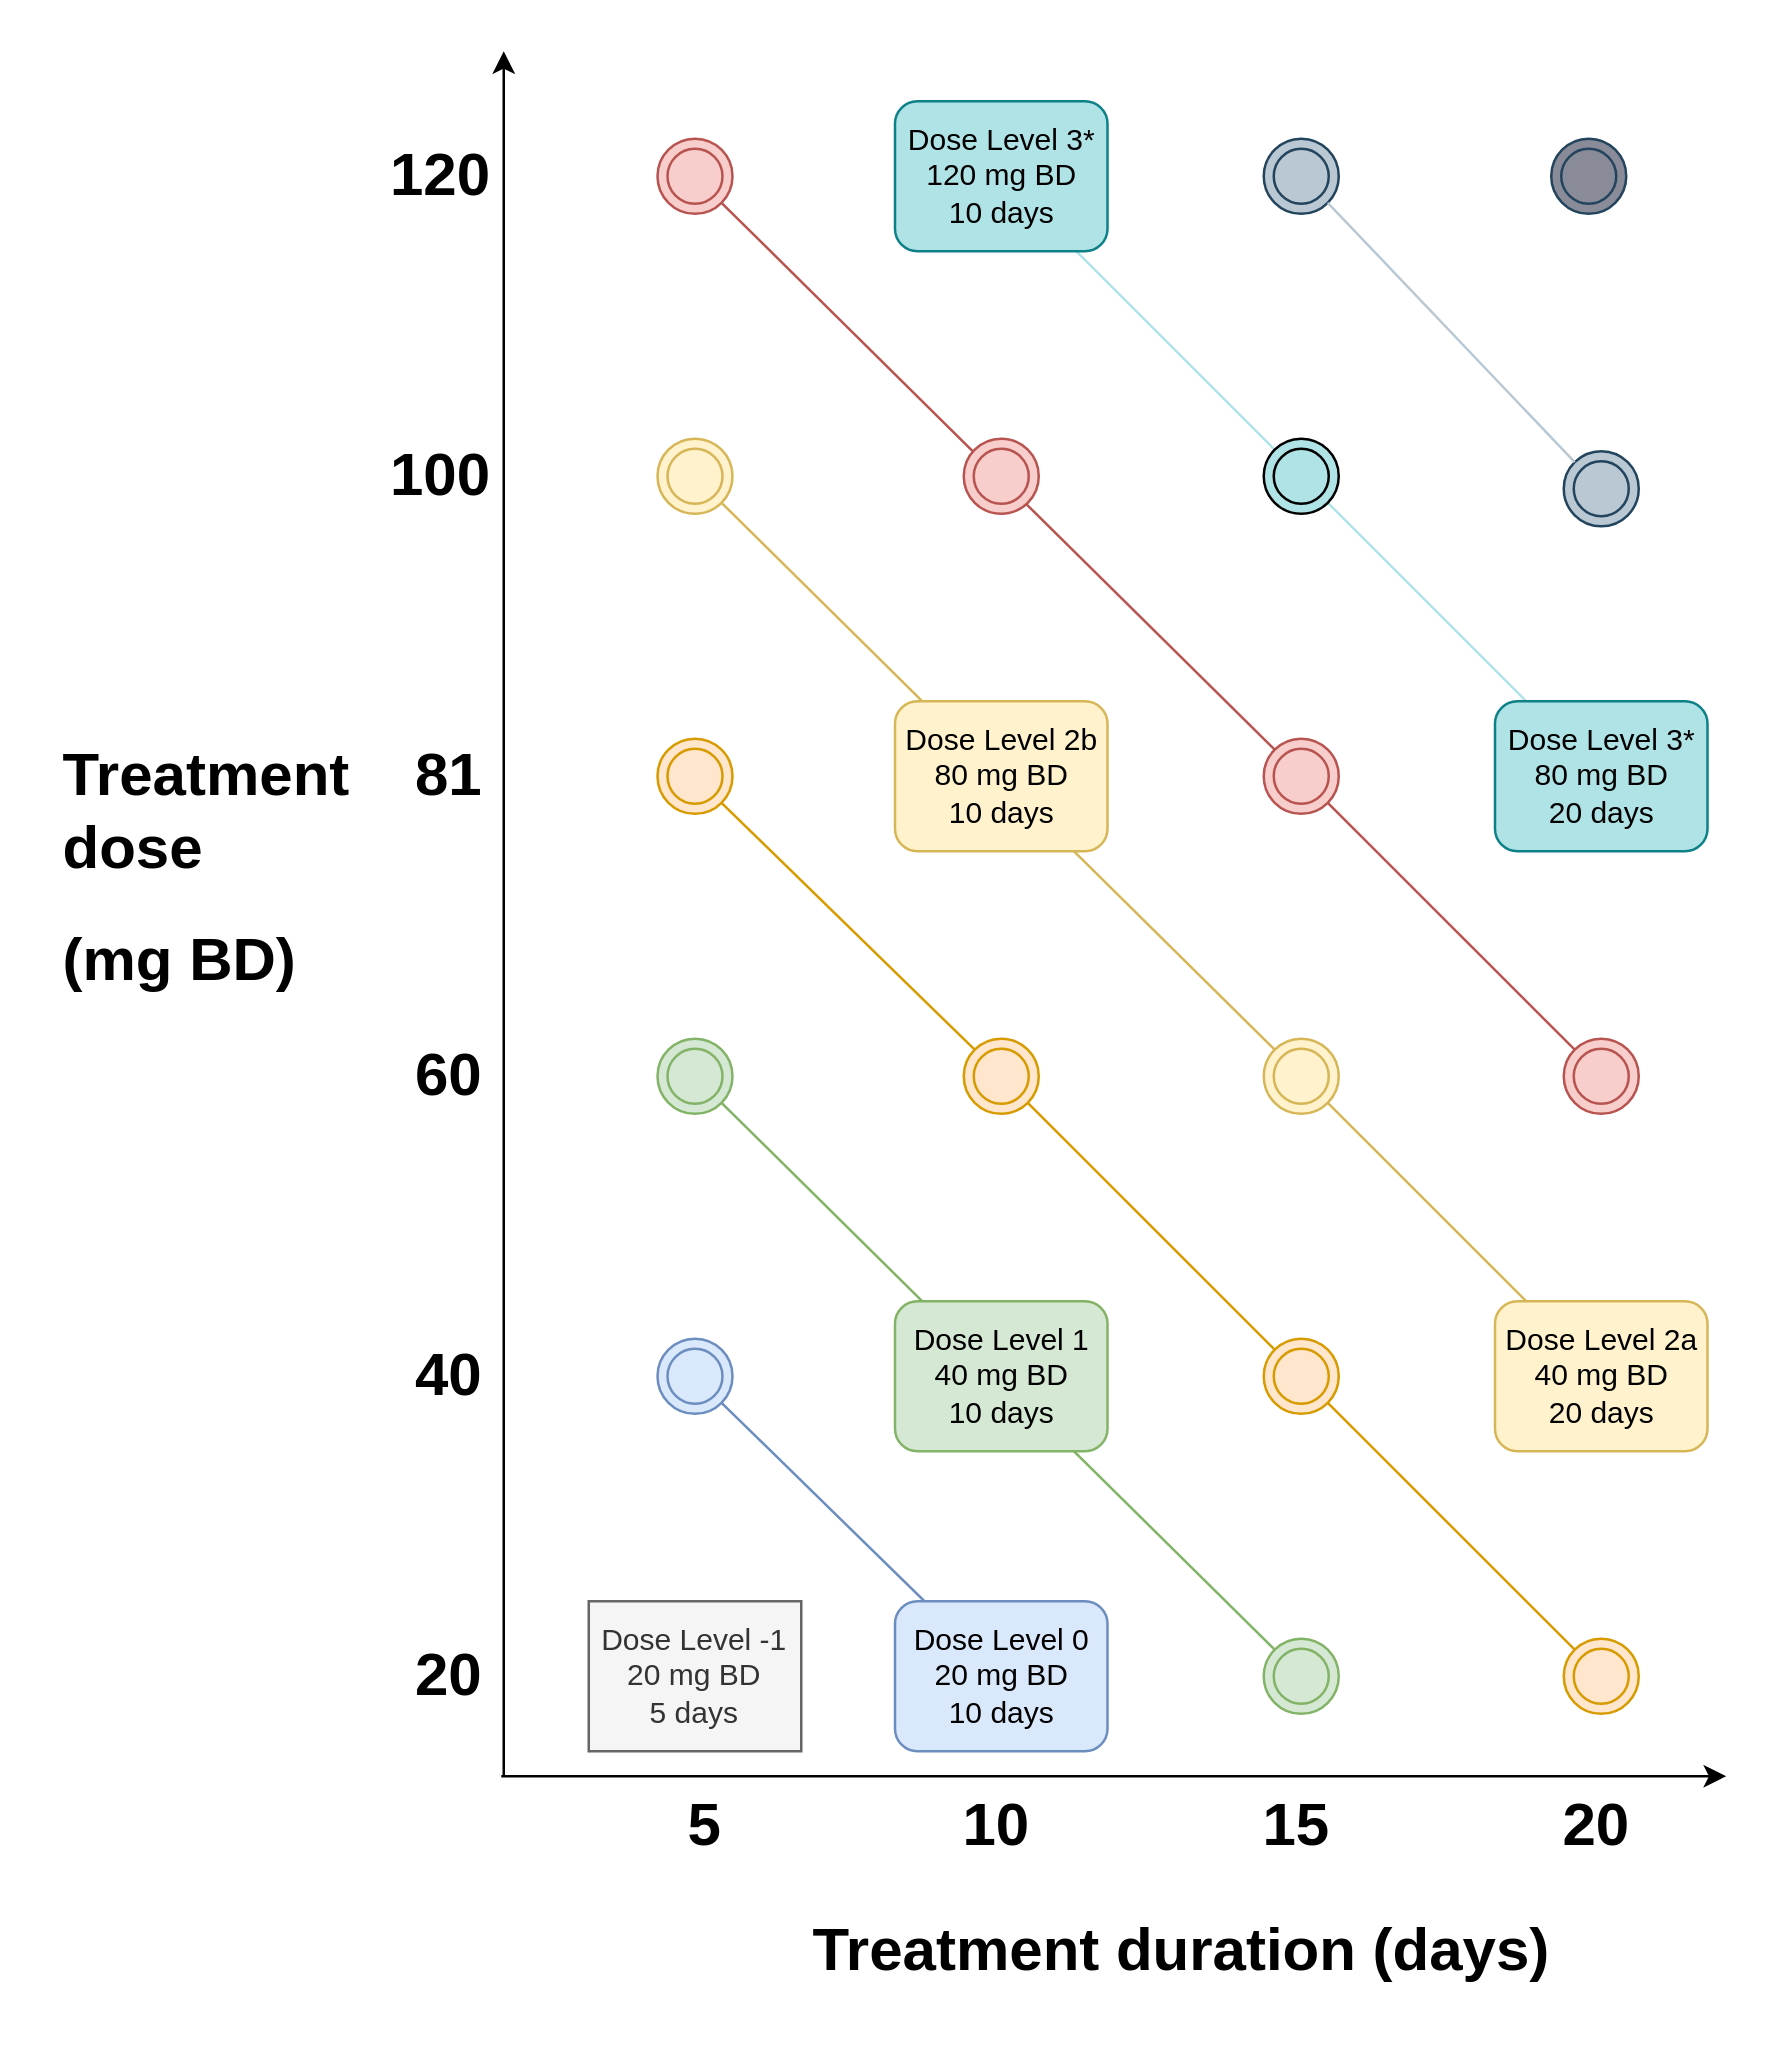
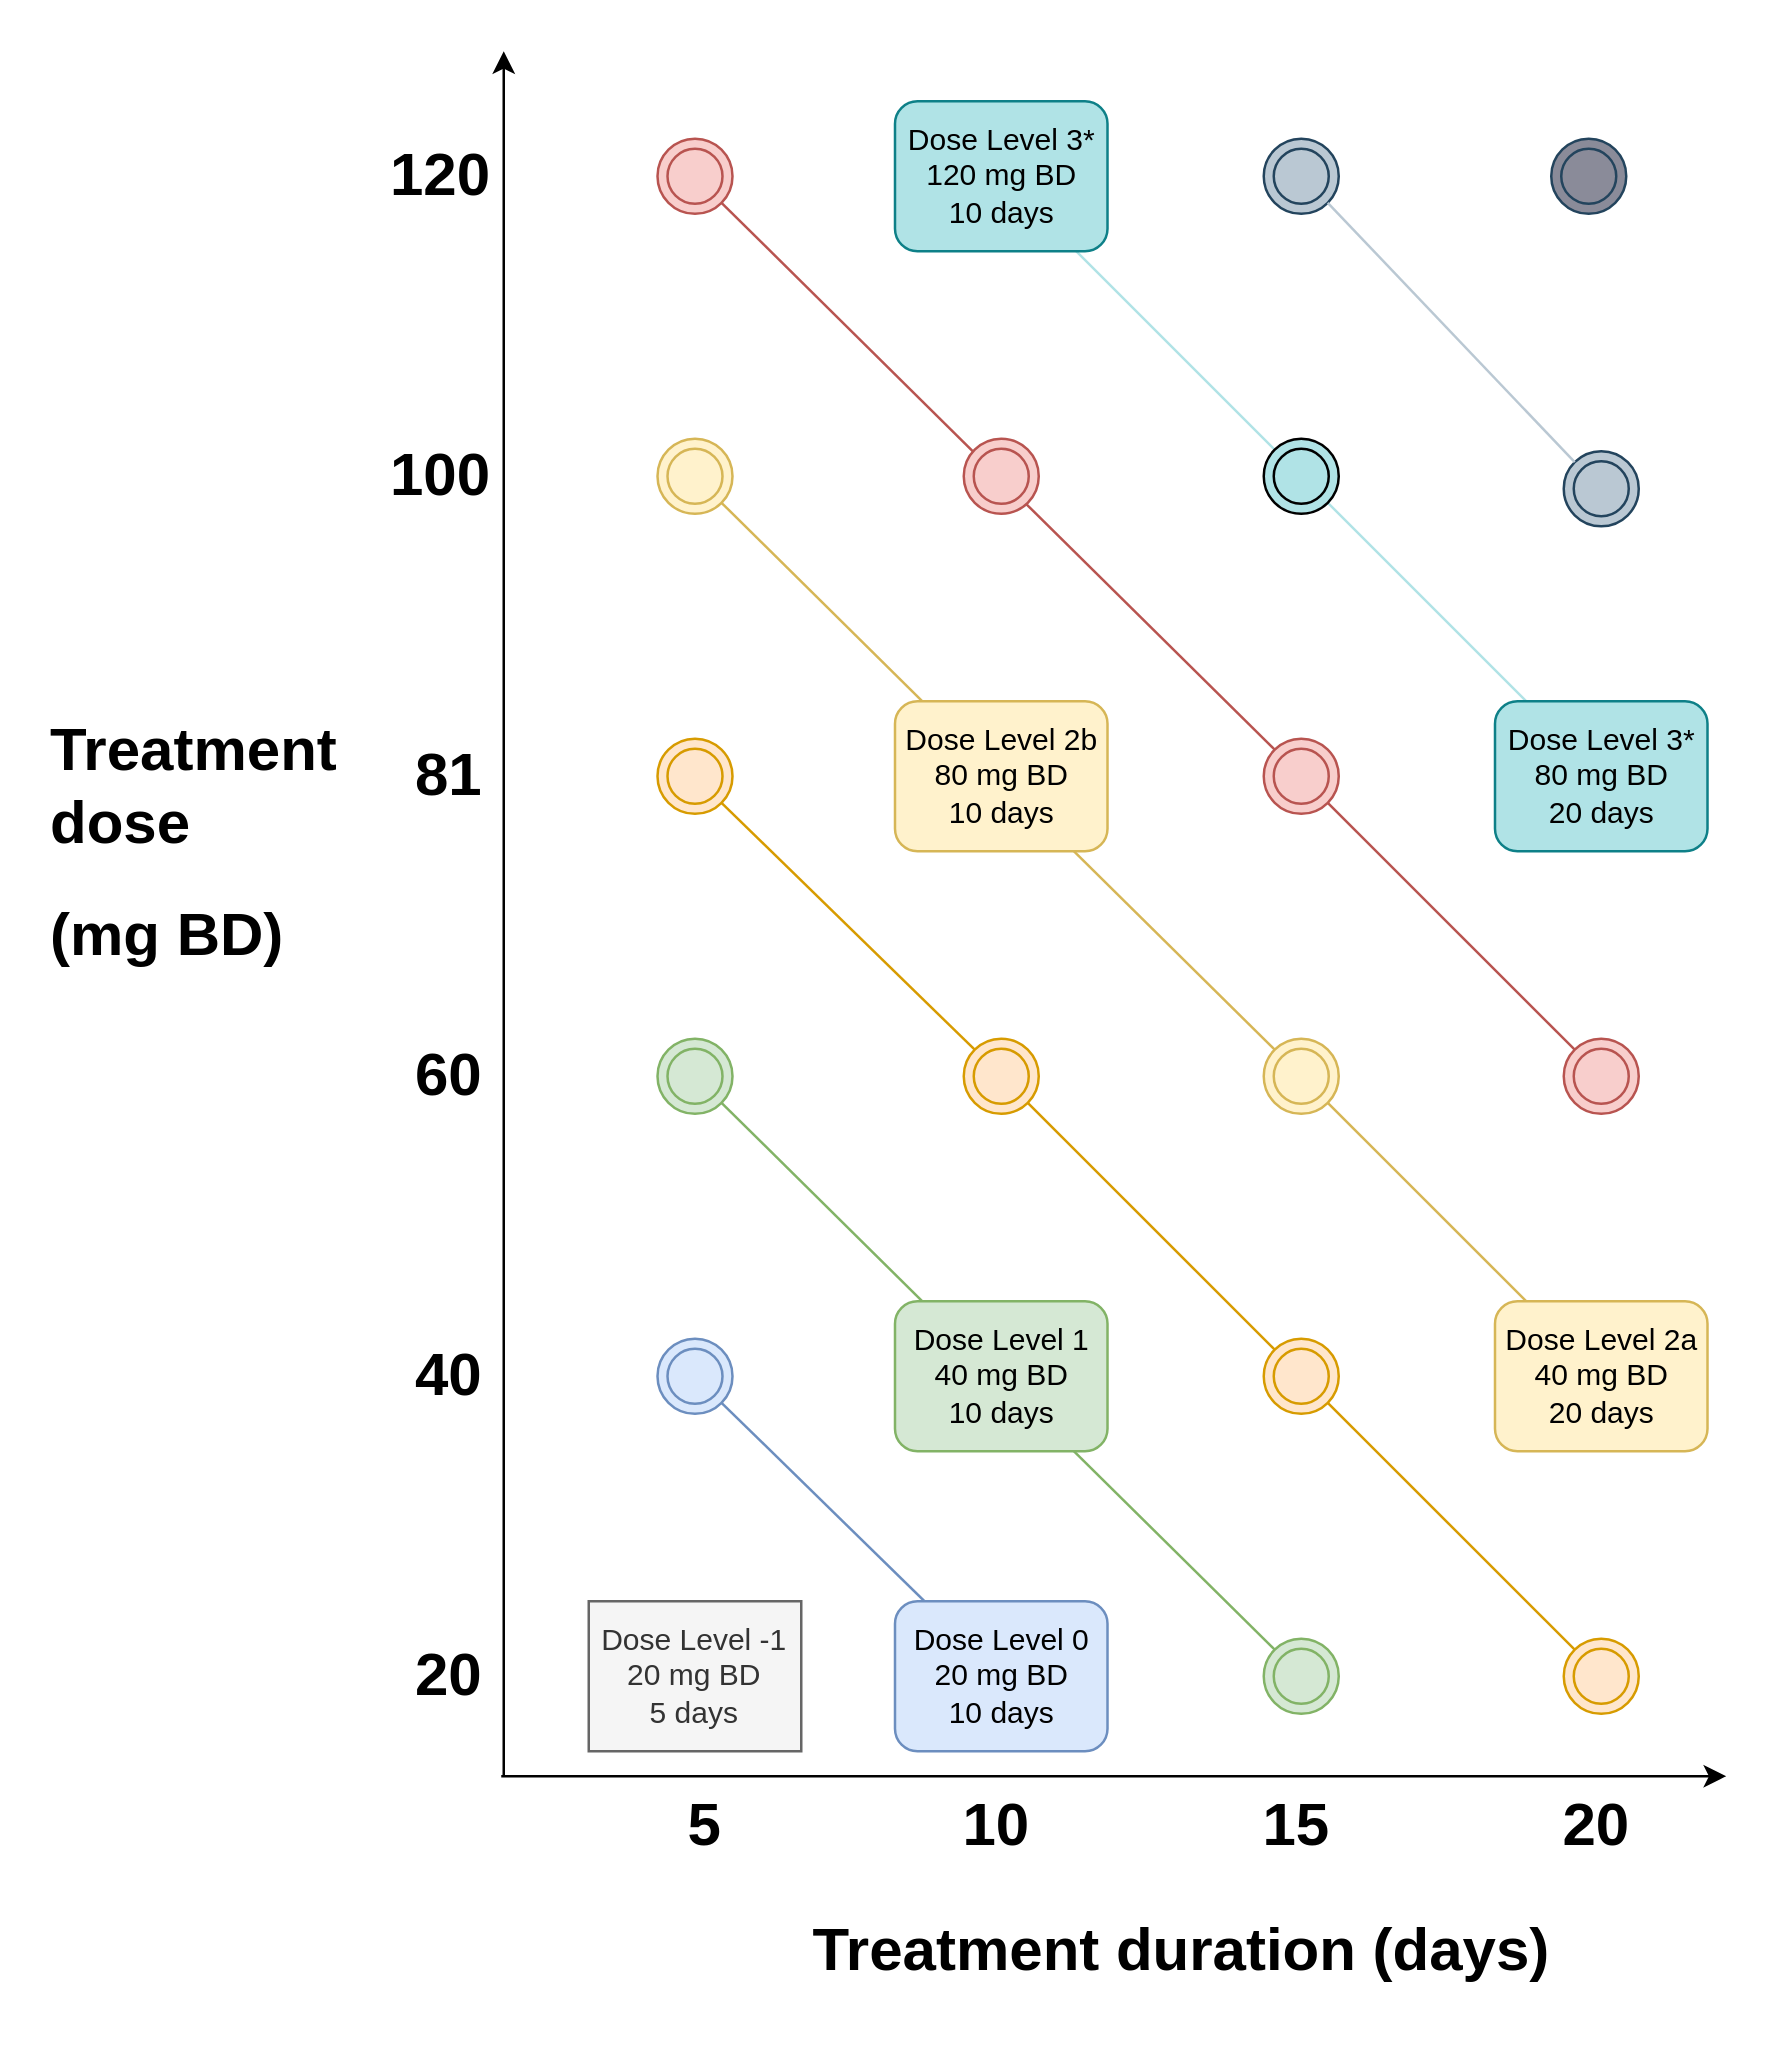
(215, 1051) -> (203, 1026)
